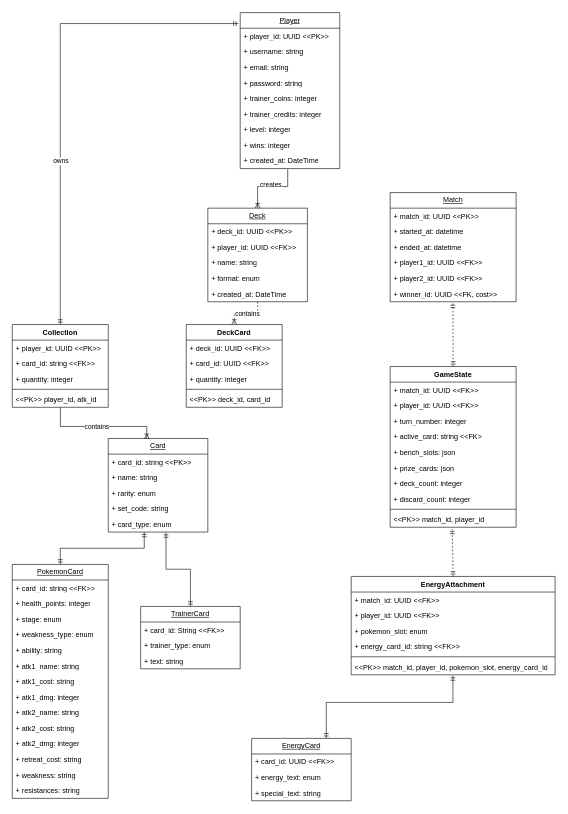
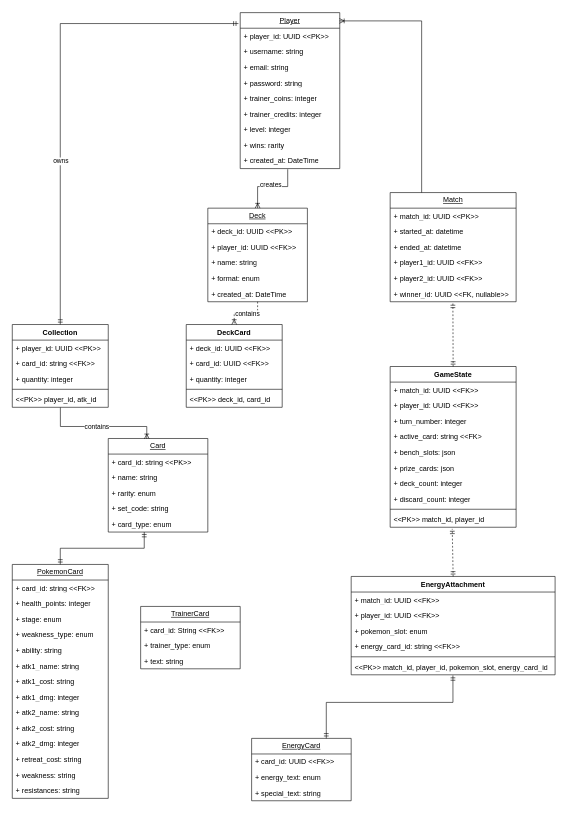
none -> (422, 104)
(269, 146) -> (267, 146)
(447, 294) -> (452, 294)
(191, 573) -> none
